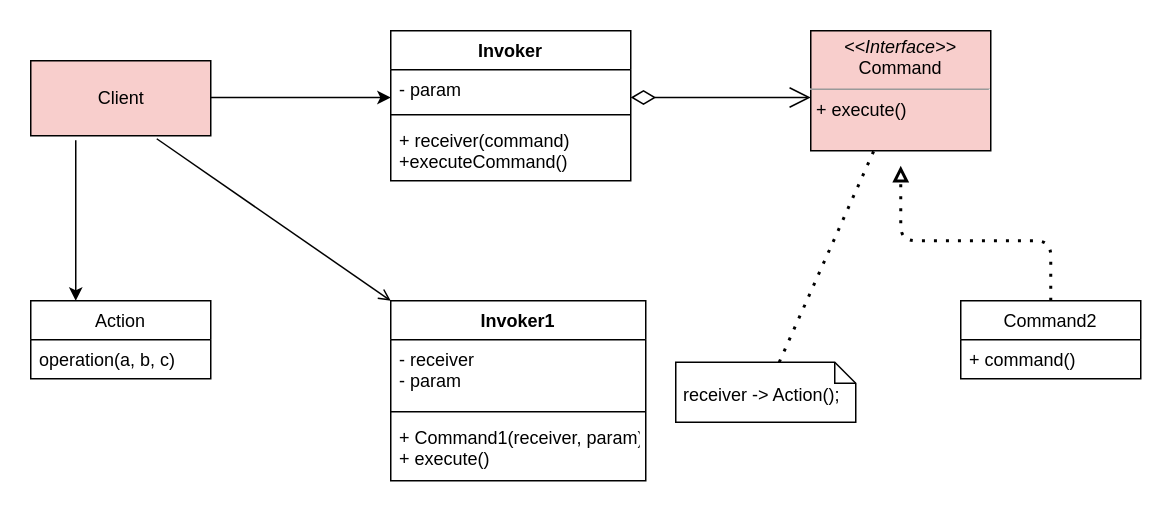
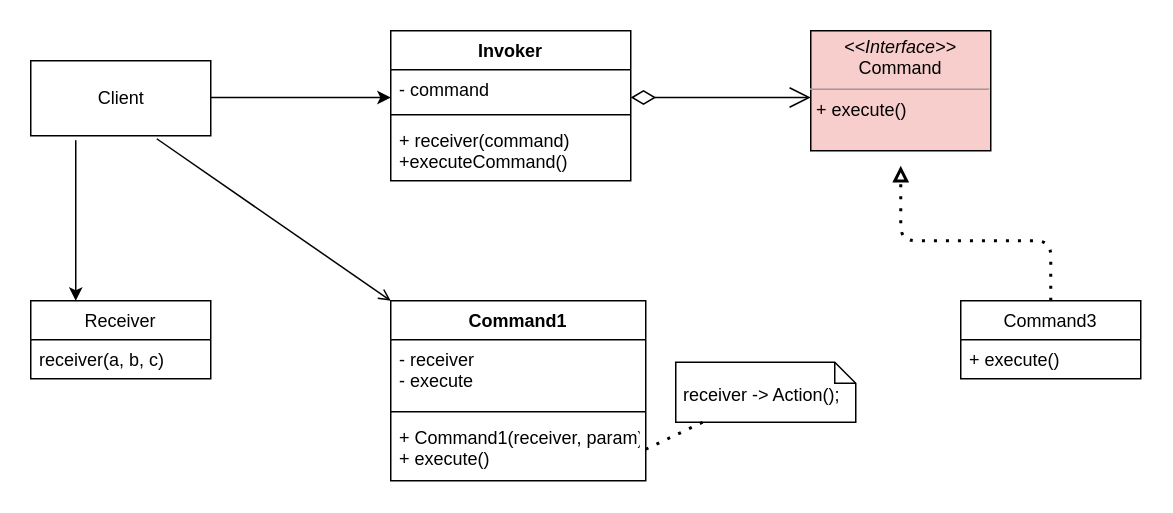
(432, 90) -> (442, 90)
(121, 98) -> (121, 98)
(826, 259) -> (676, 435)
(120, 321) -> (120, 321)
(518, 321) -> (518, 321)
(1050, 321) -> (1050, 321)
(118, 360) -> (113, 360)
(445, 360) -> (445, 360)
(1022, 360) -> (1022, 360)
